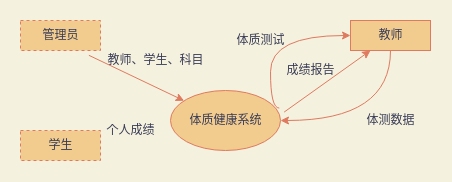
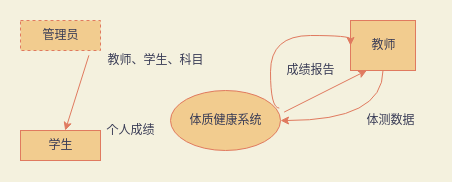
(391, 36) -> (383, 46)
(261, 41) -> none
(133, 76) -> (78, 90)
(61, 146) -> (61, 146)
